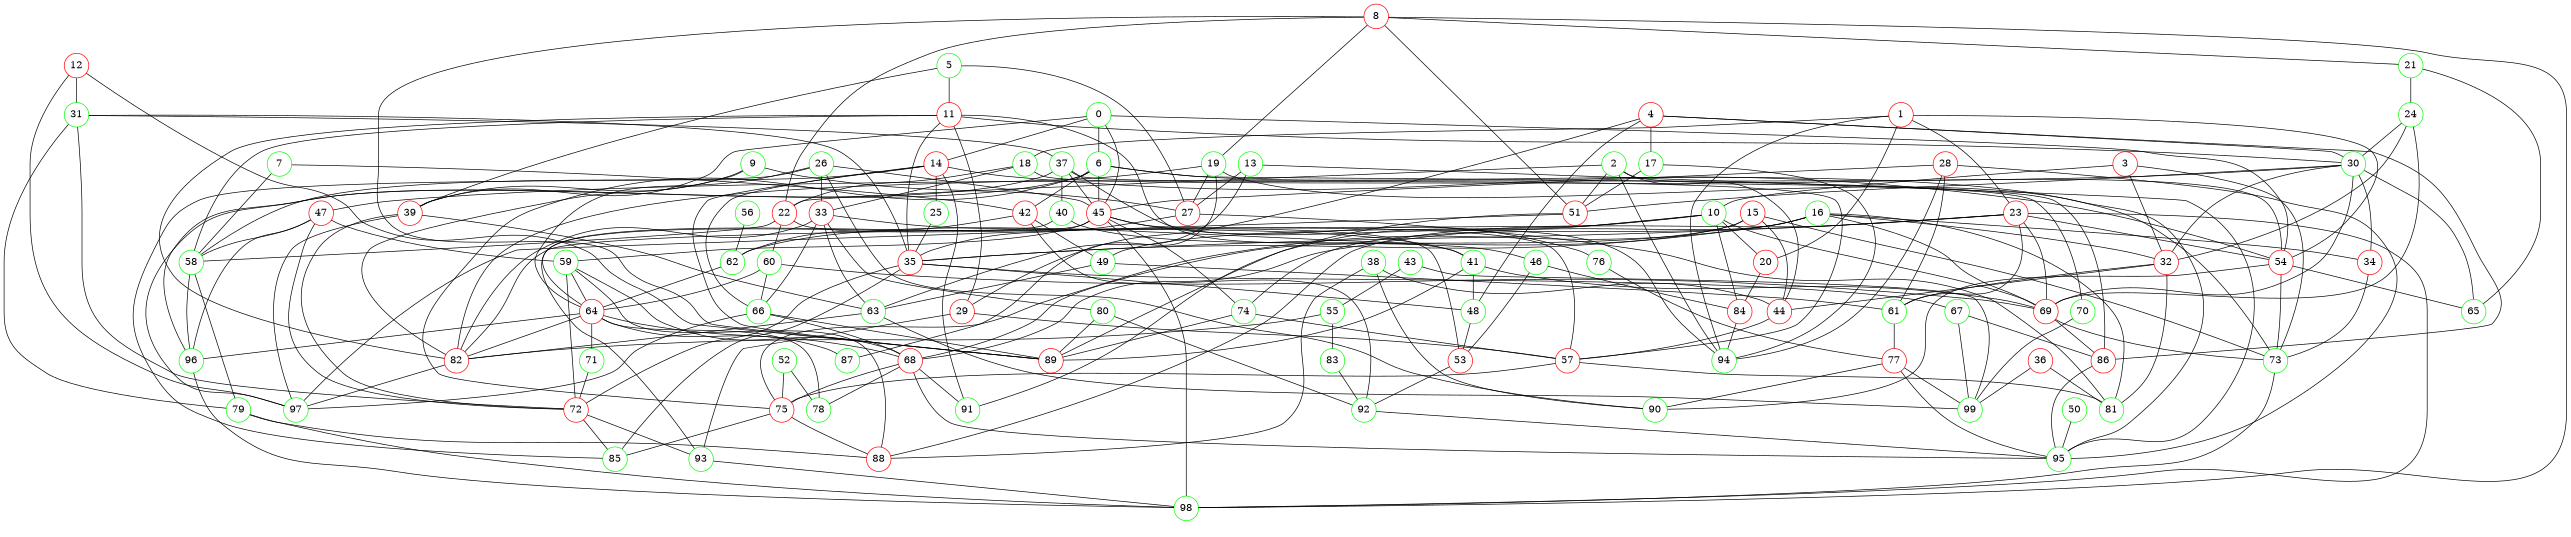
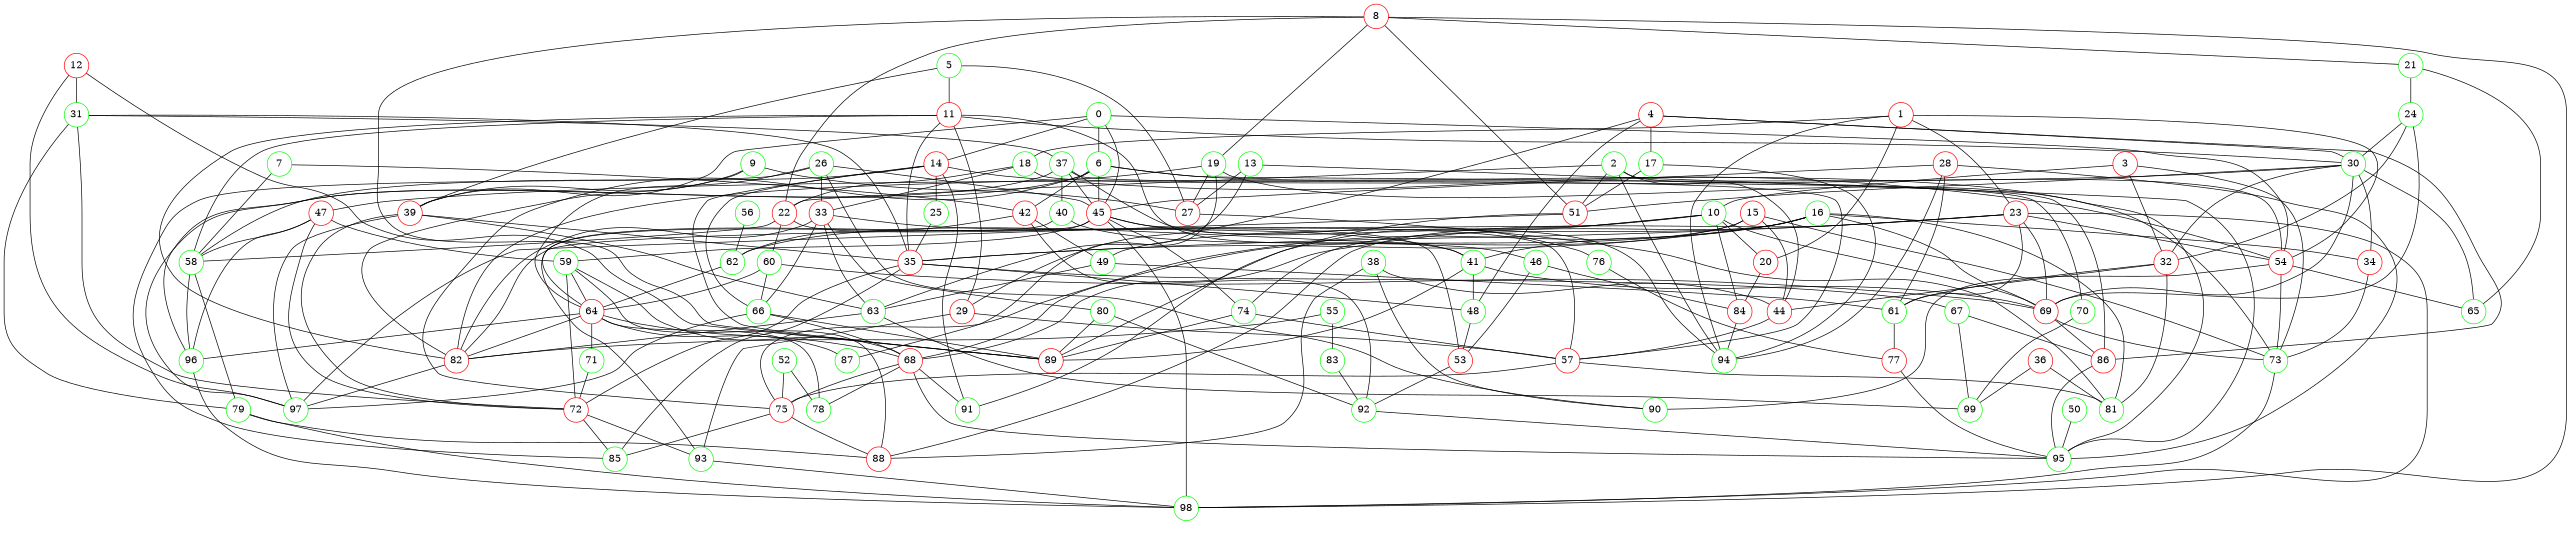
(1993, 231) -> (1645, 238)
(1047, 232) -> (577, 230)
(1410, 262) -> none
(1775, 385) -> none
(1932, 385) -> none
